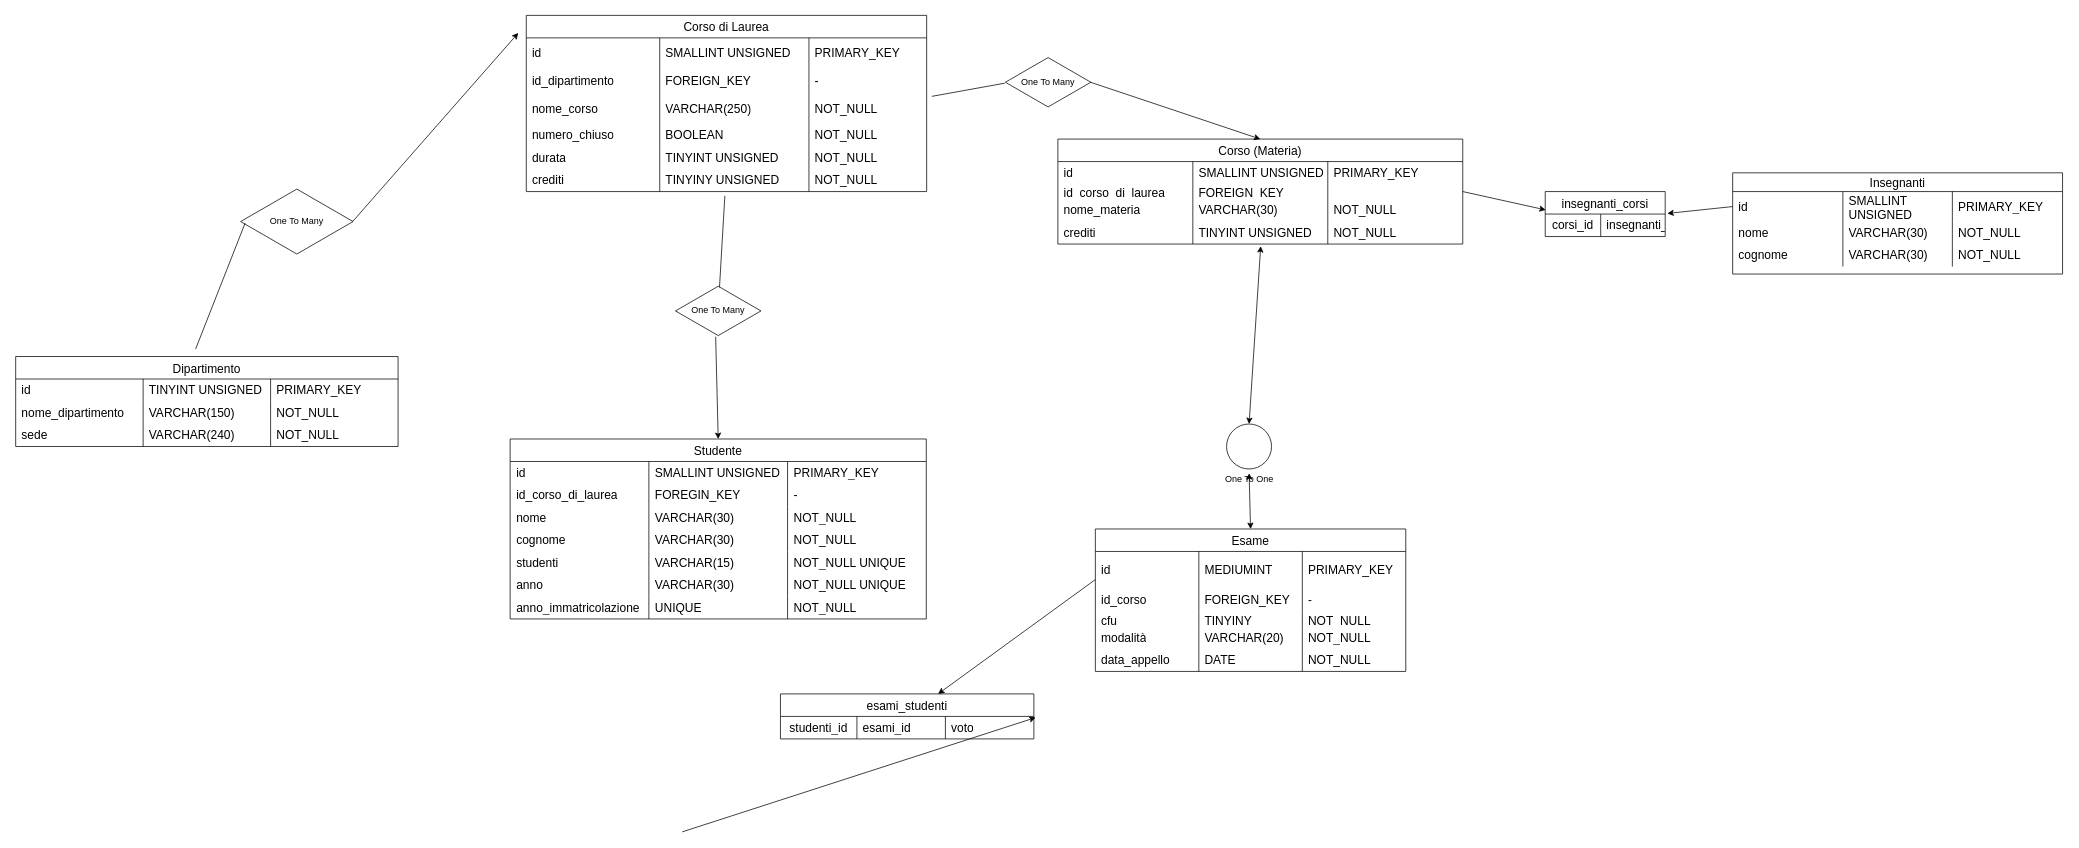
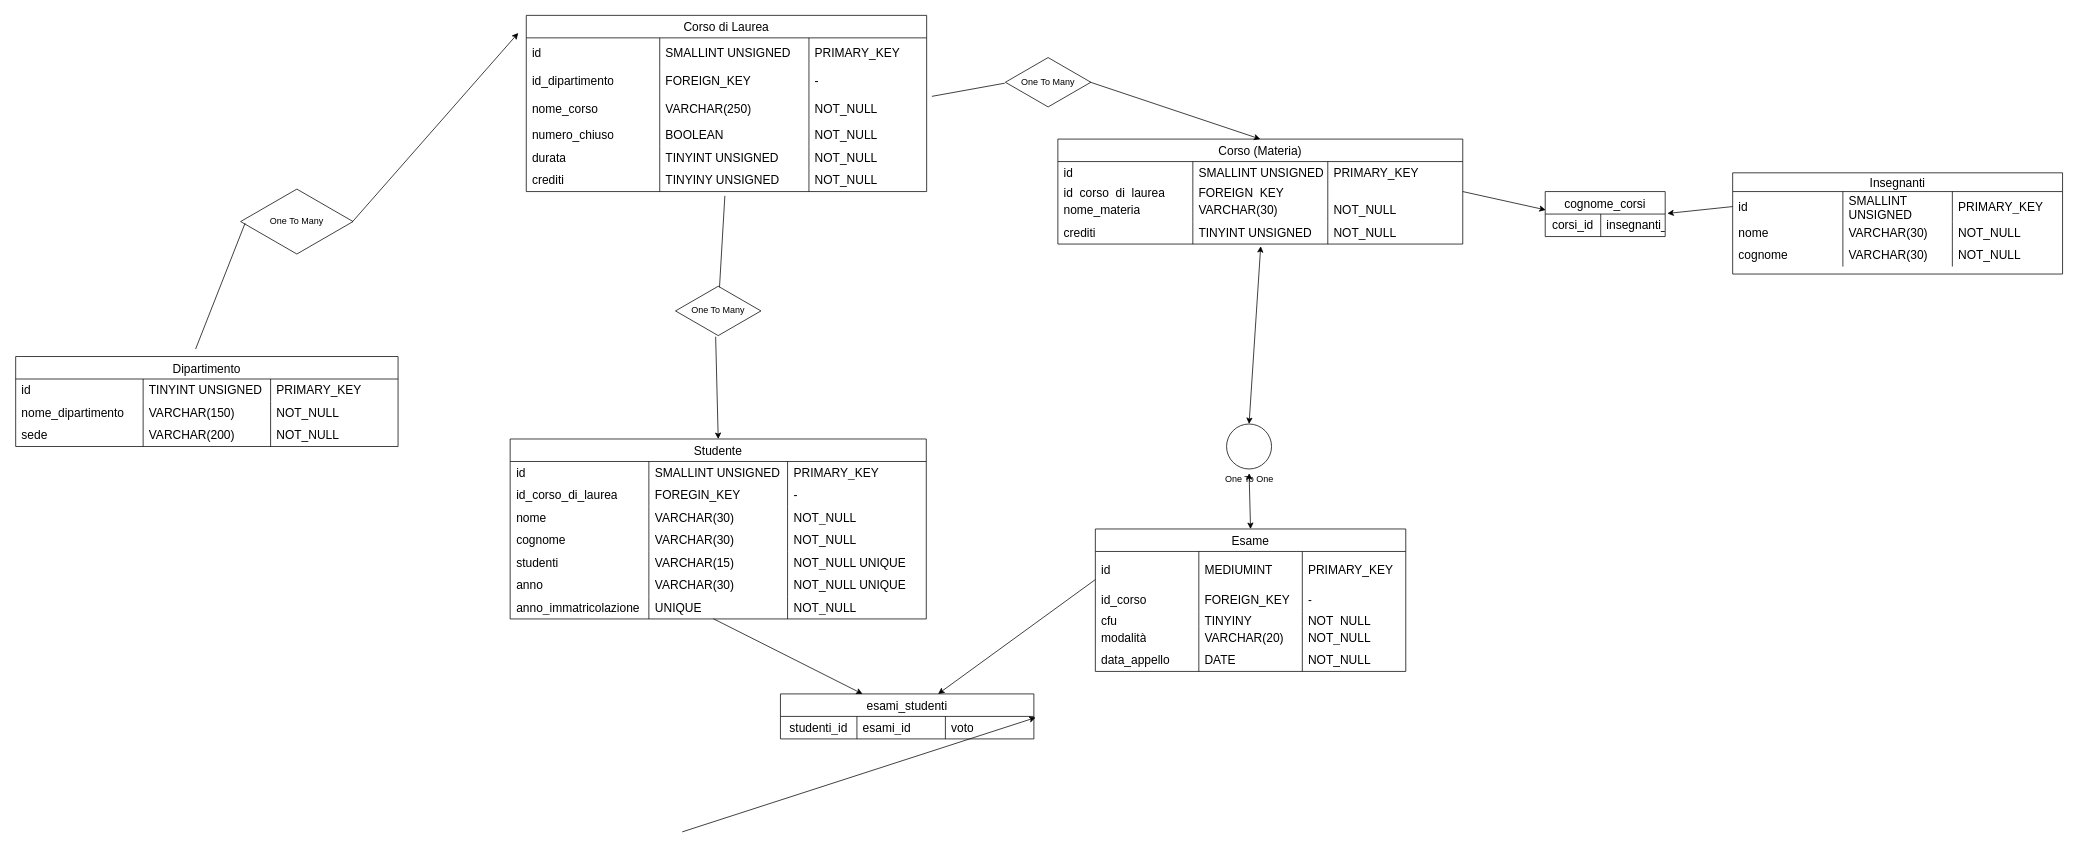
(1605, 204) -> (1605, 204)
(189, 435) -> (189, 435)
none -> (788, 656)
